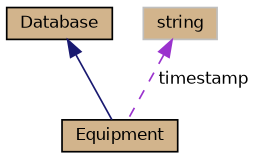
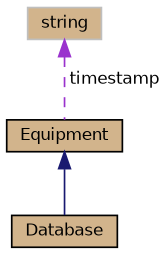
(94, 87) -> (65, 192)
